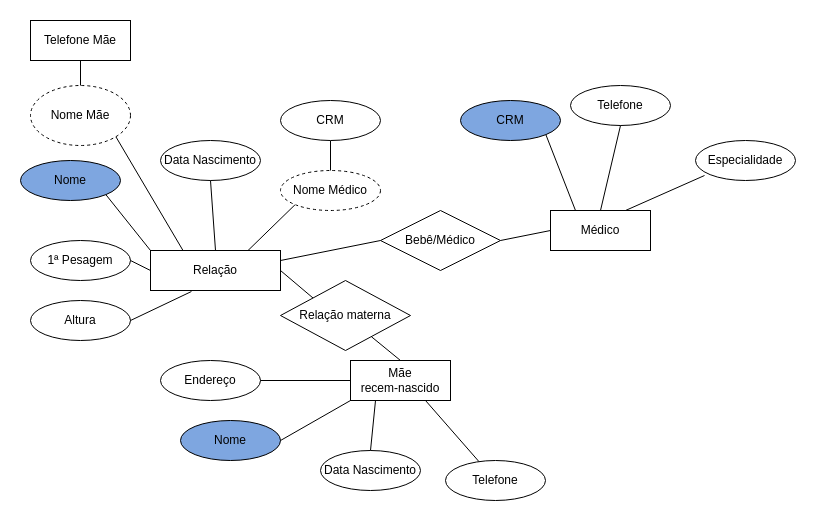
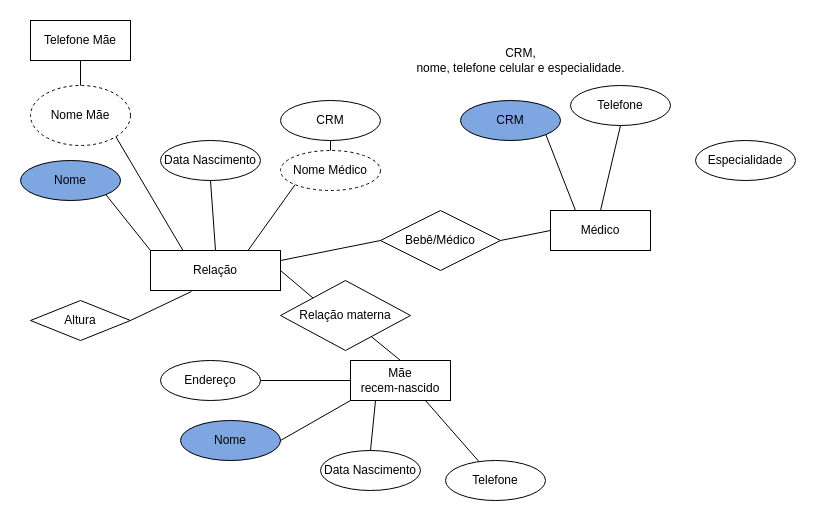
none -> (521, 61)
(331, 191) -> (331, 171)
(665, 193) -> none
(81, 261) -> none
(141, 266) -> none
(81, 321) -> (81, 321)
